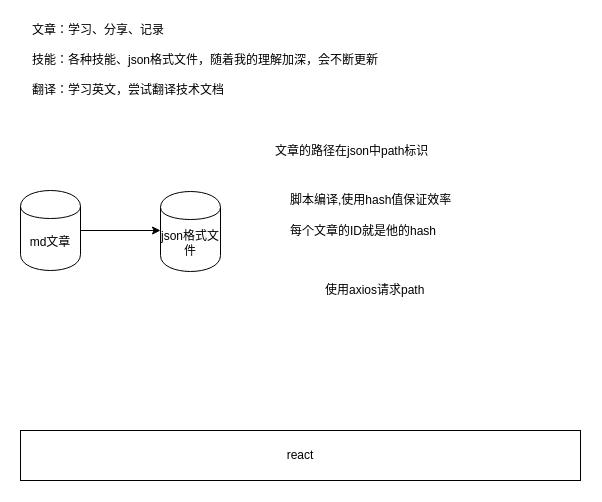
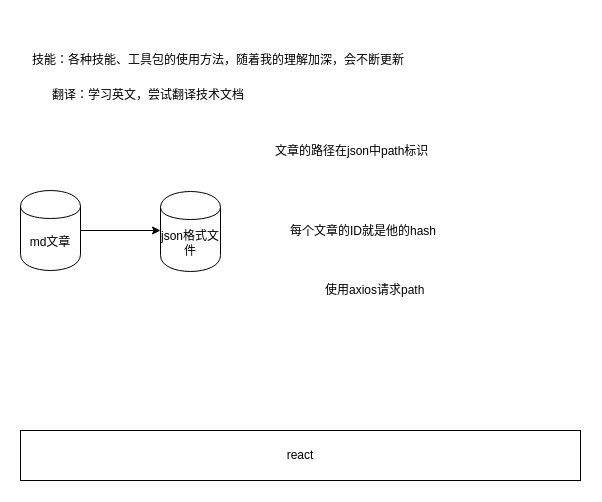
(266, 31) -> none
(208, 61) -> (219, 61)
(266, 91) -> (286, 96)
(389, 201) -> none
